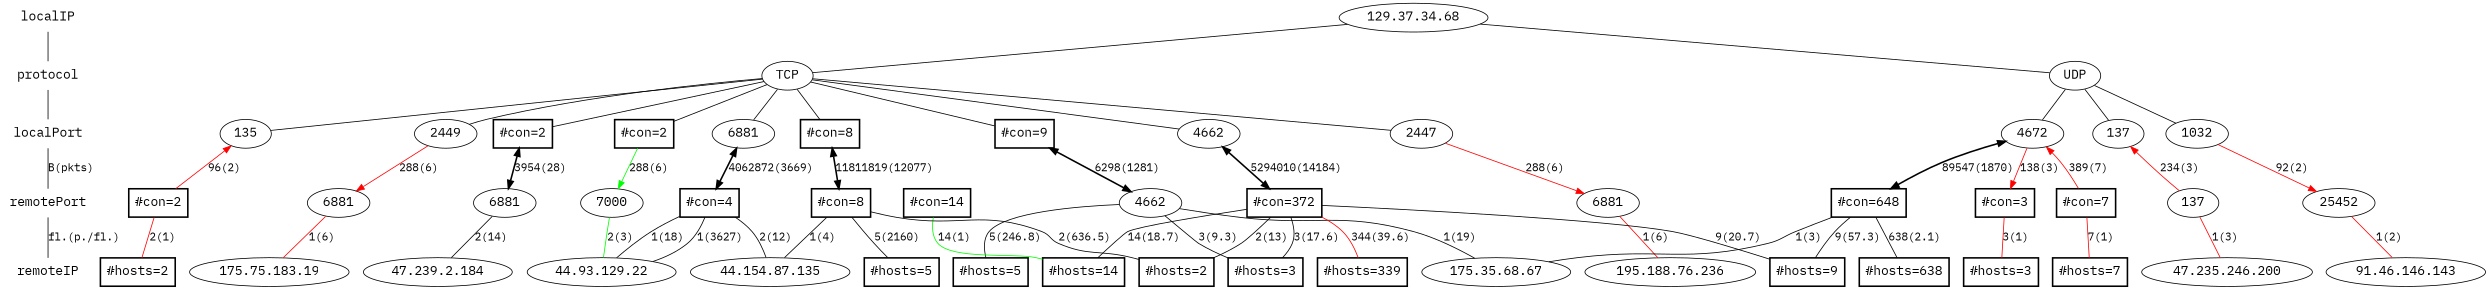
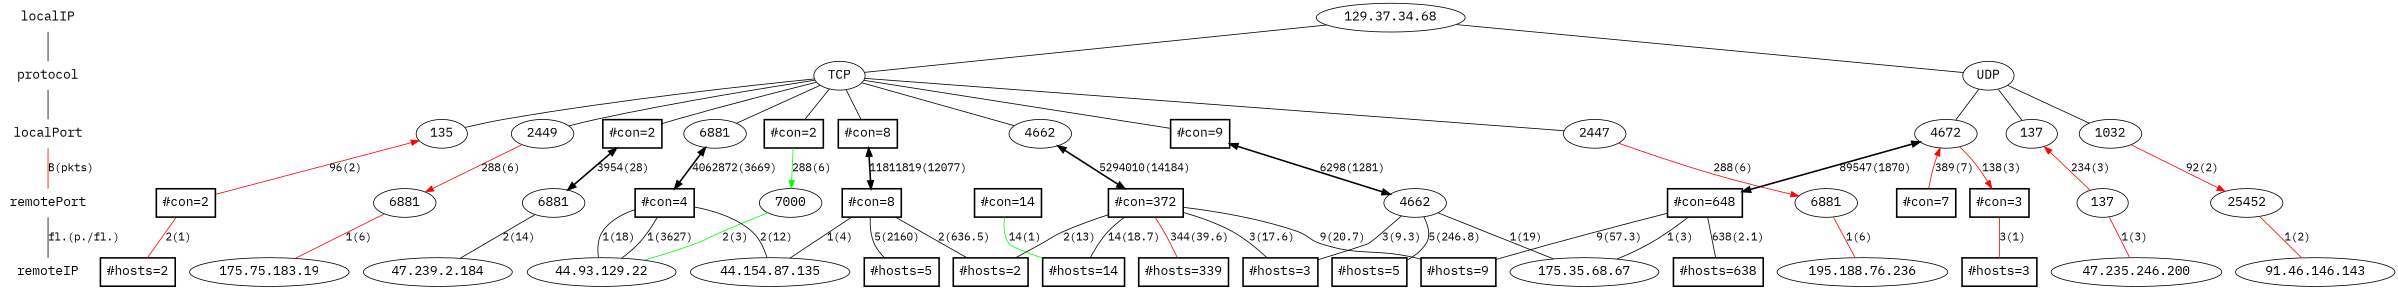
(48, 169) -> (48, 169)
(2090, 272) -> none
